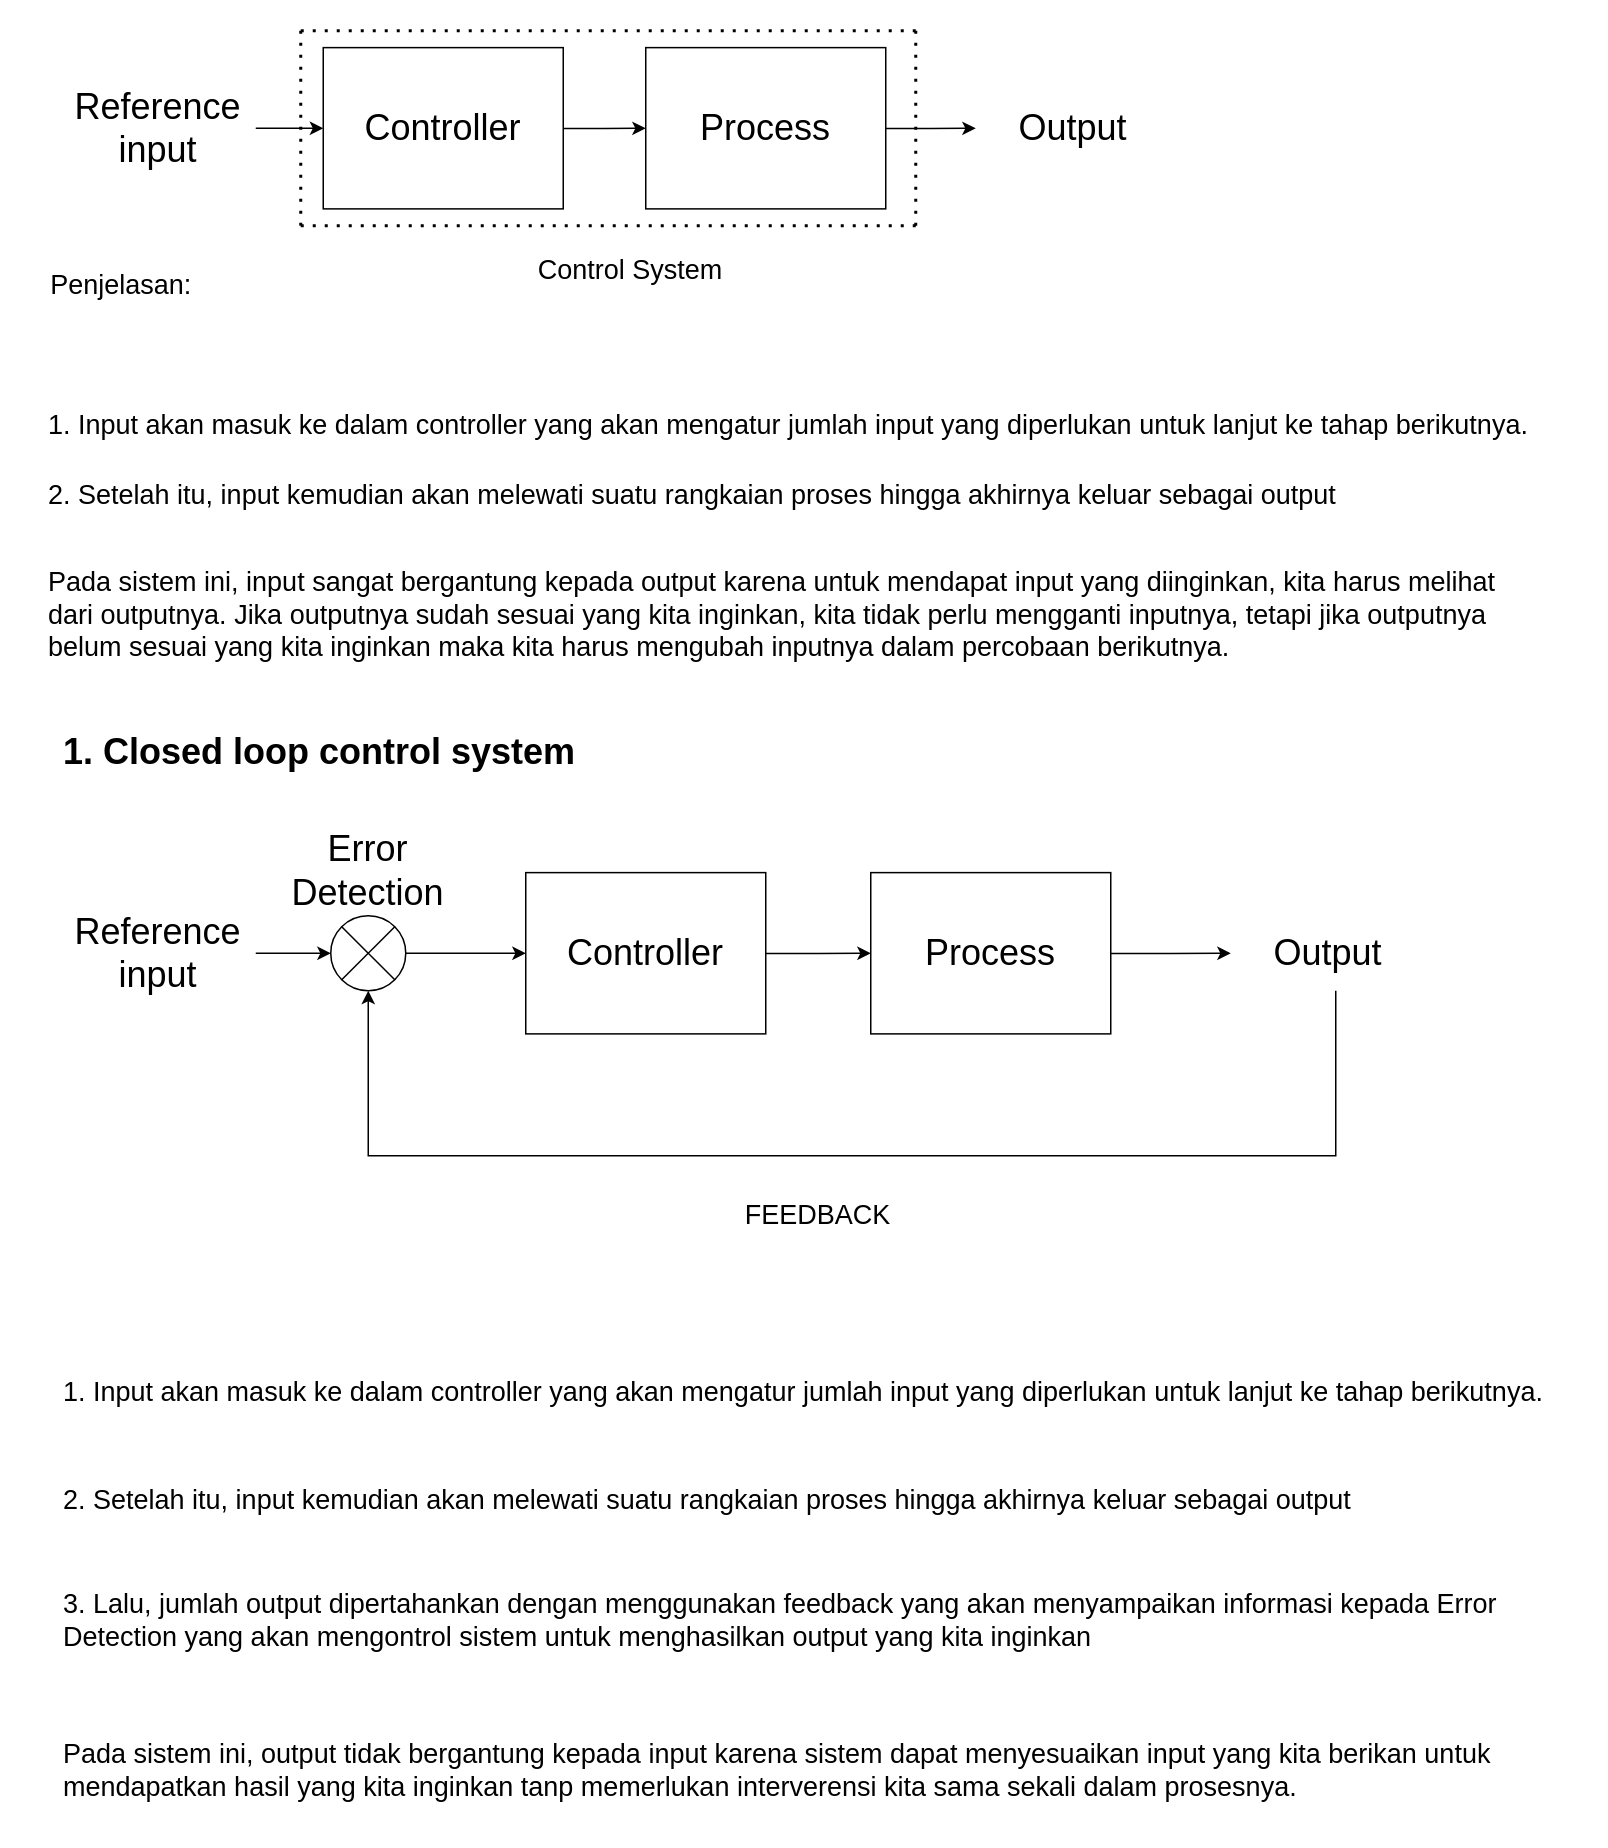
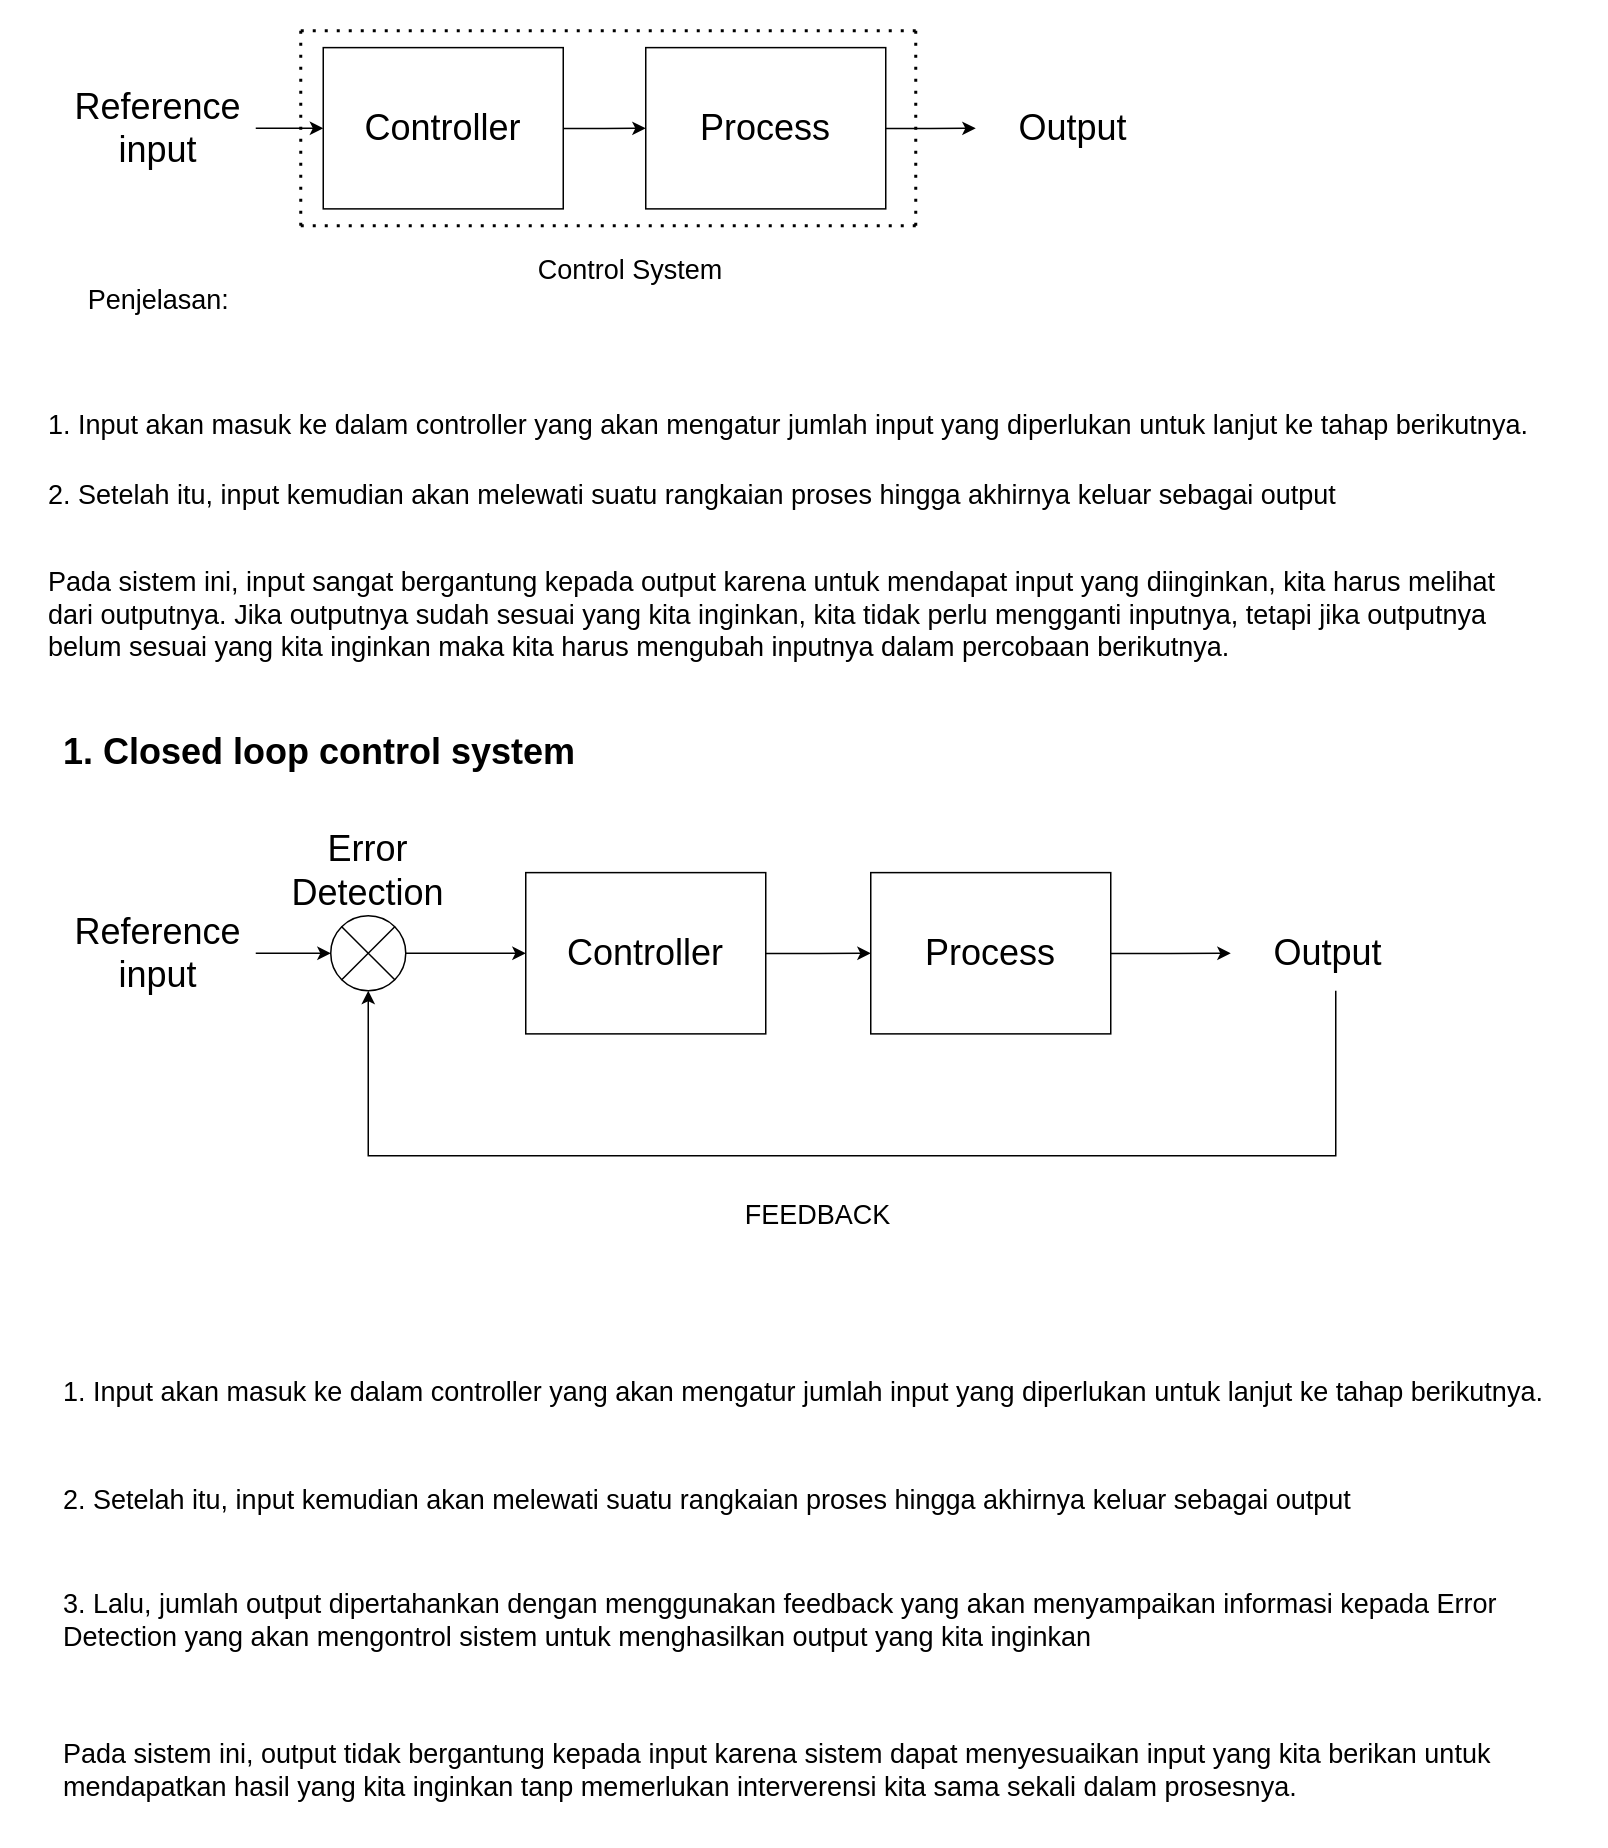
(121, 286) -> (158, 301)
